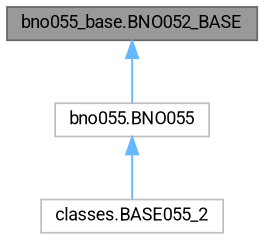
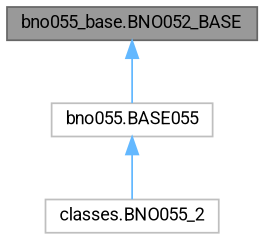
(132, 120) -> (132, 120)
(132, 216) -> (132, 216)
